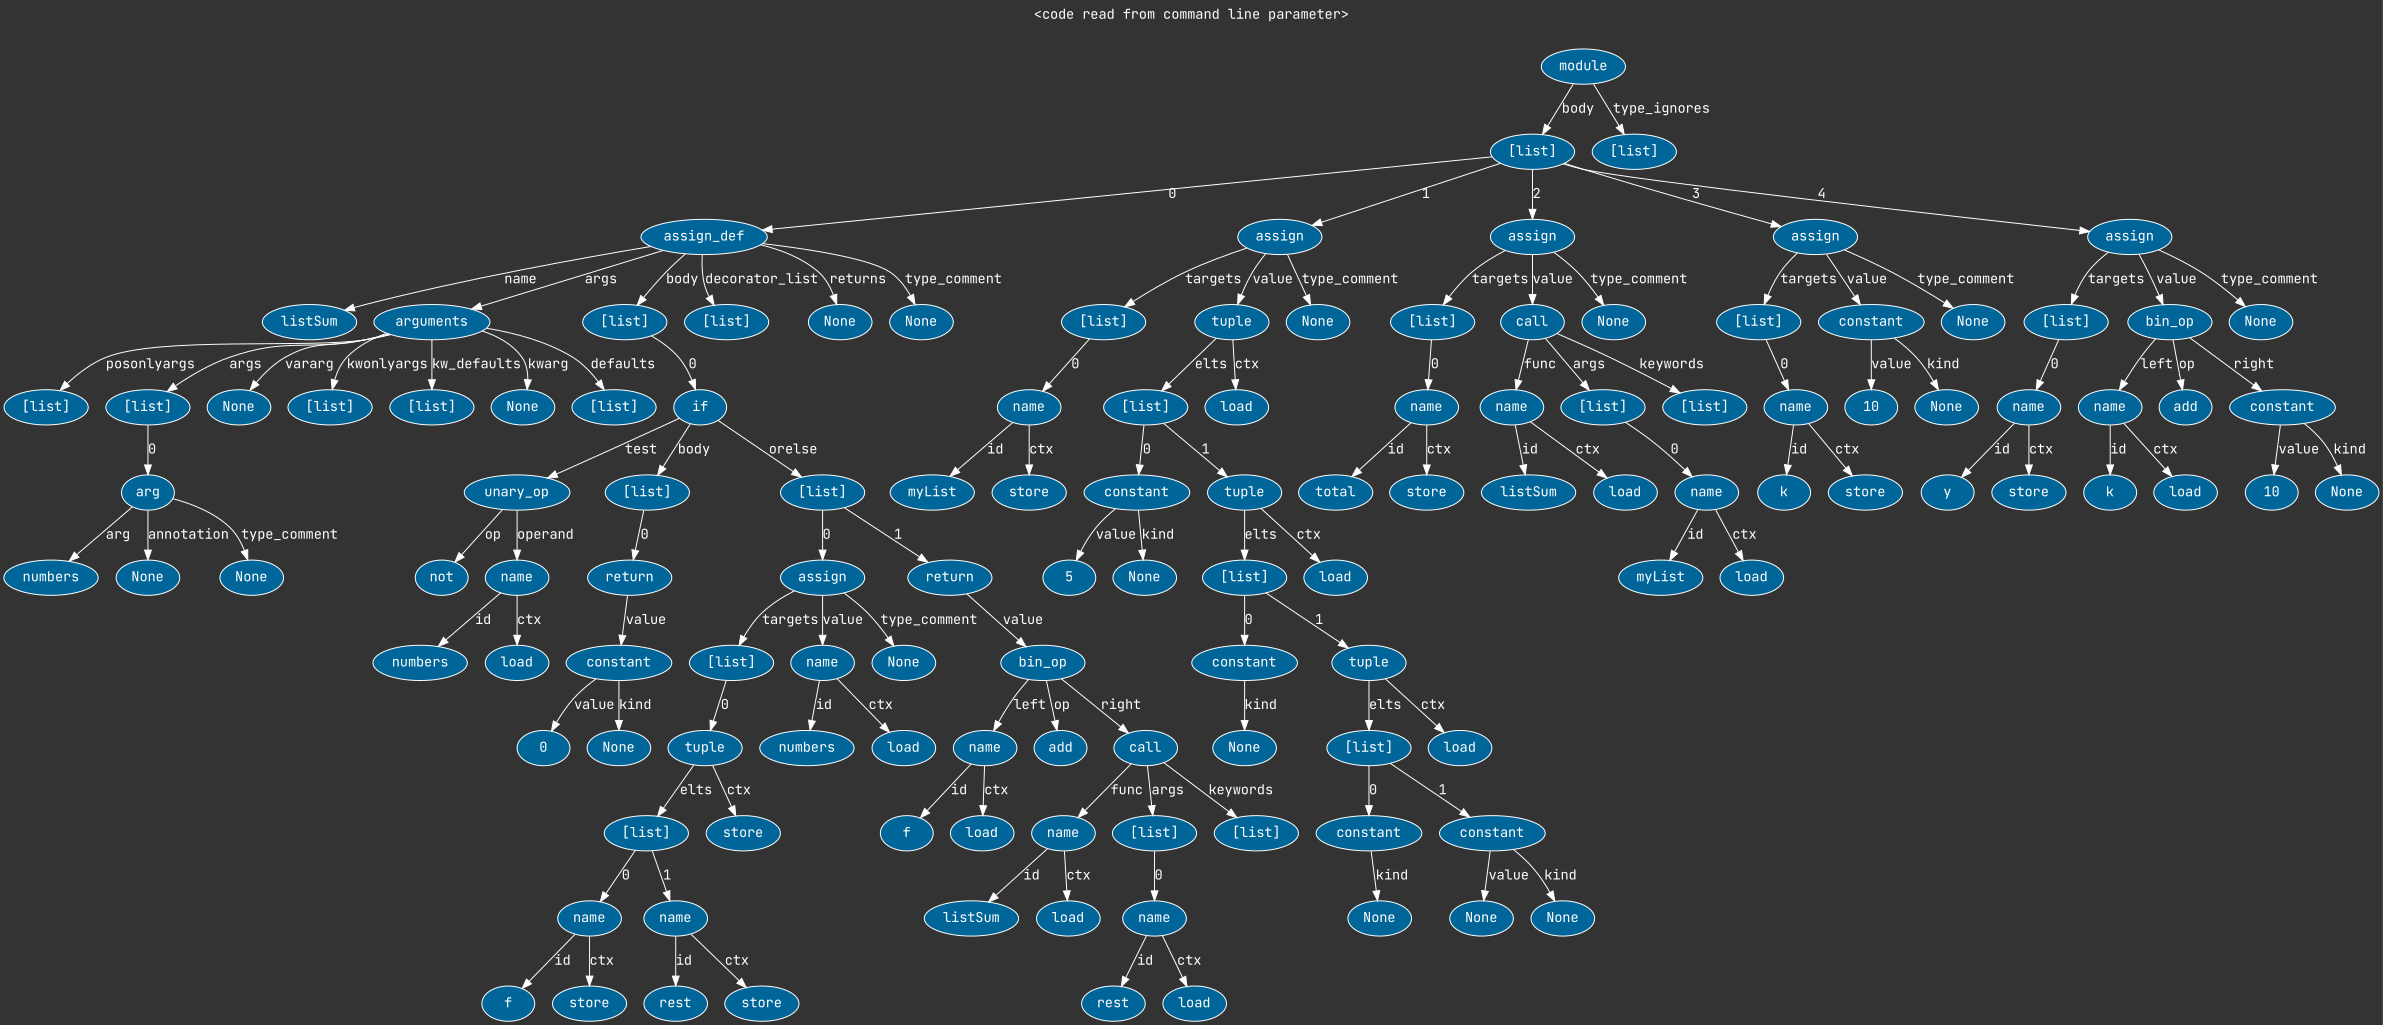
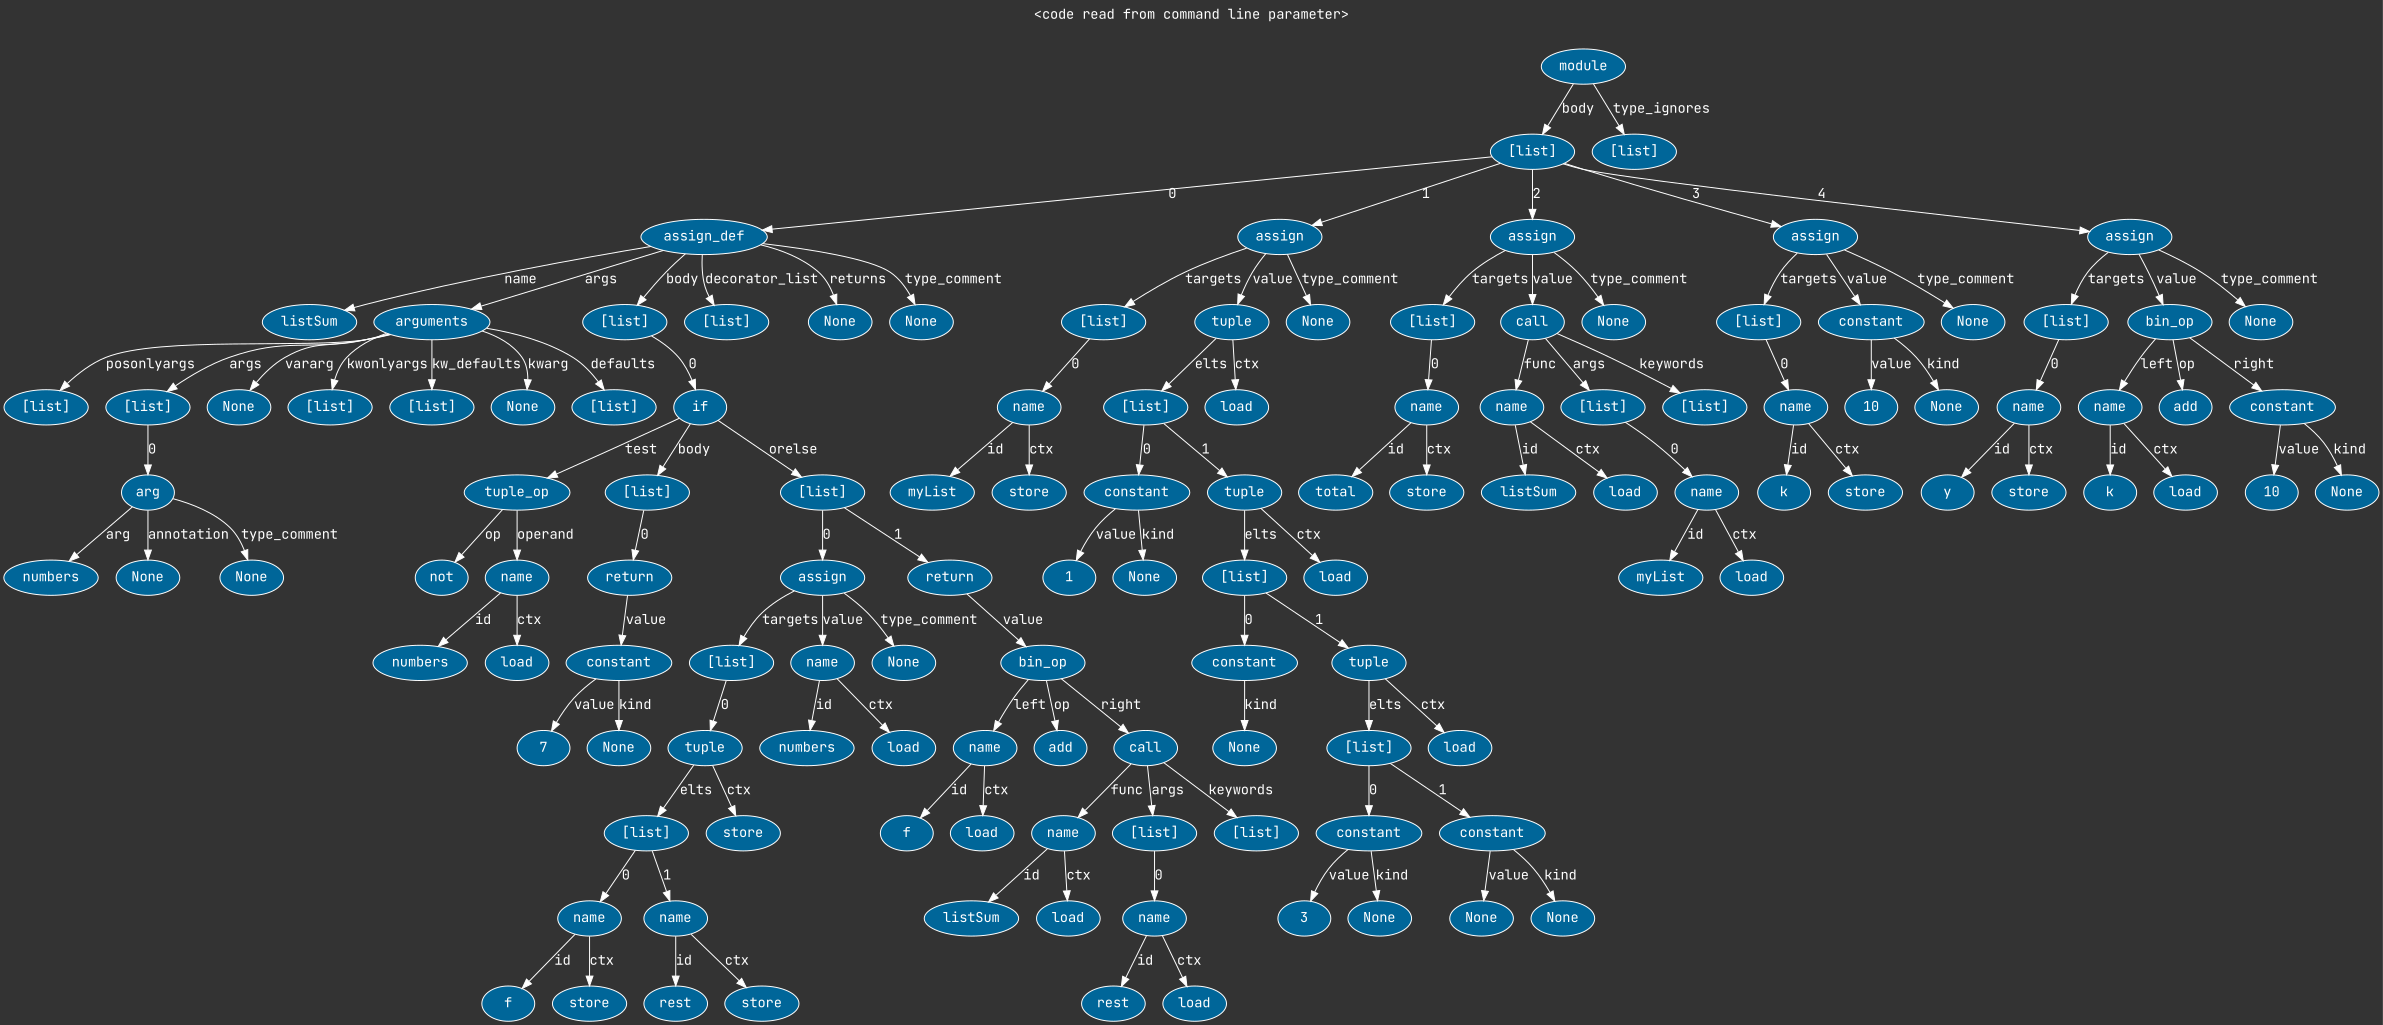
(517, 493) -> (517, 493)
(1069, 578) -> (1069, 578)
(544, 748) -> (544, 748)
none -> (1304, 918)
